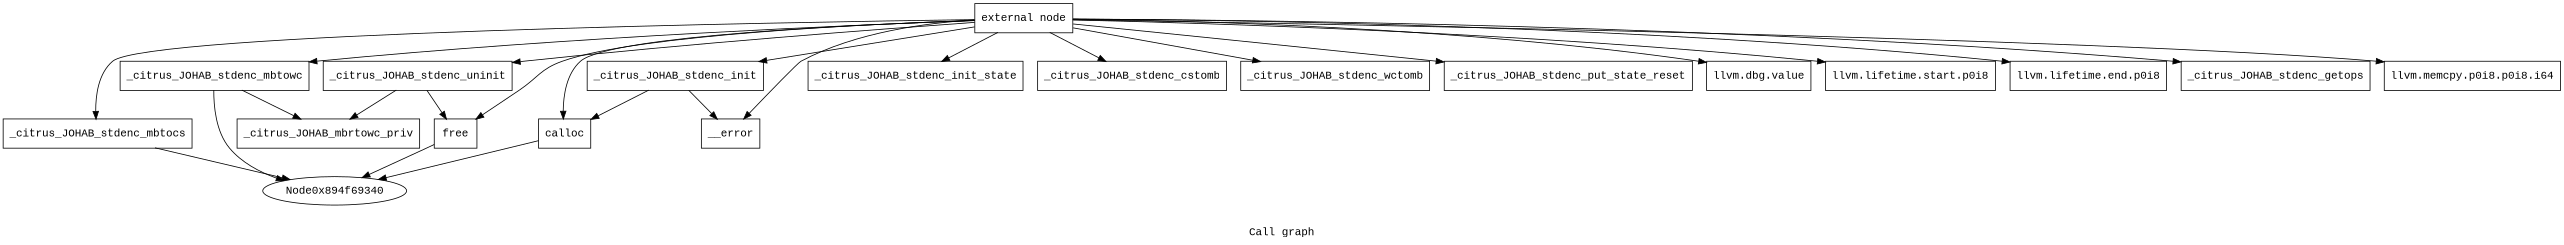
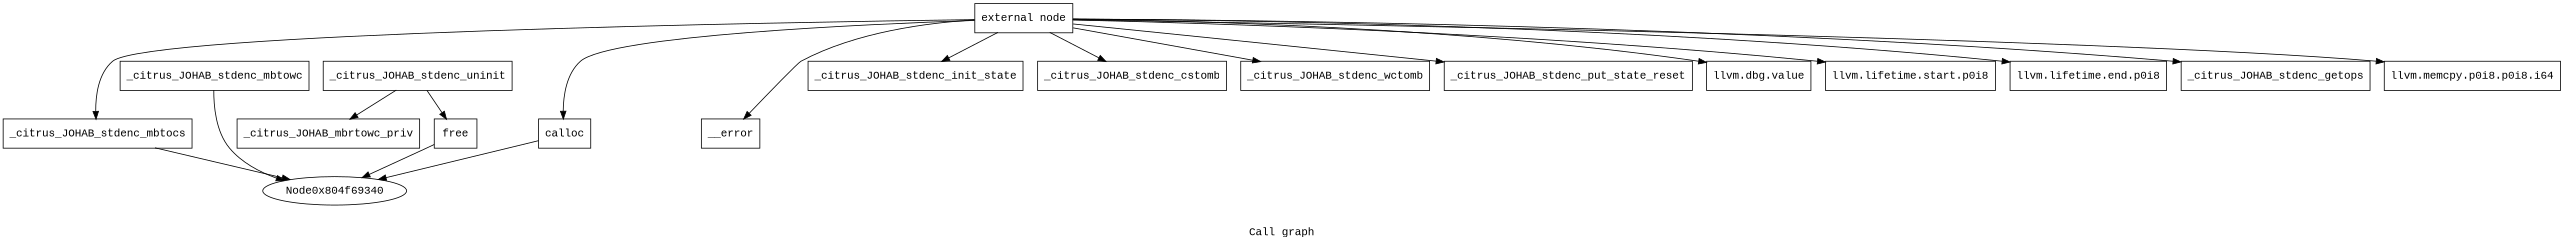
(646, 36) -> none
(719, 36) -> none
(747, 40) -> none
(675, 76) -> none
(268, 103) -> none
(335, 191) -> (335, 191)
